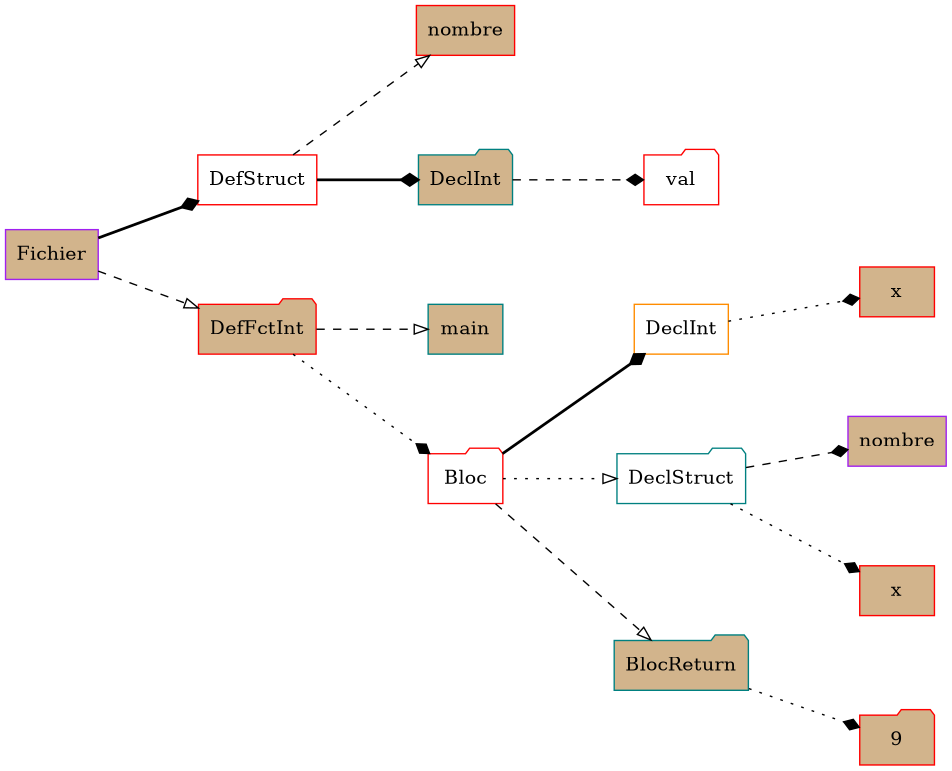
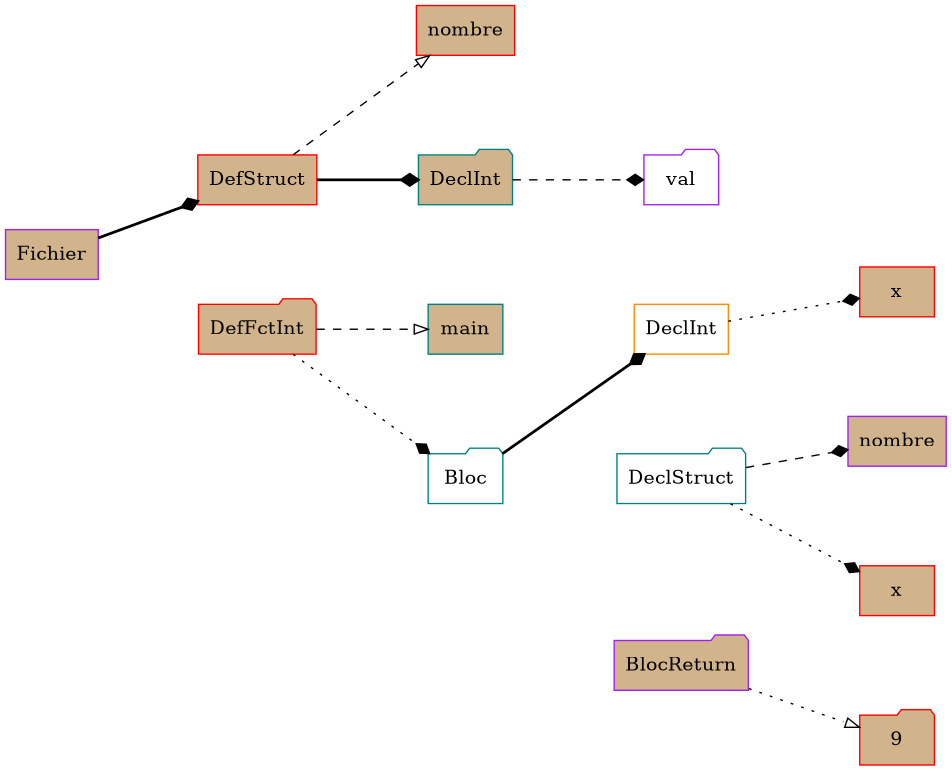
(257, 180) -> (257, 180)
(681, 180) -> (681, 180)
(142, 287) -> none
(465, 479) -> (465, 479)
(553, 479) -> none
(568, 567) -> none
(681, 665) -> (681, 665)
(796, 705) -> (796, 705)
